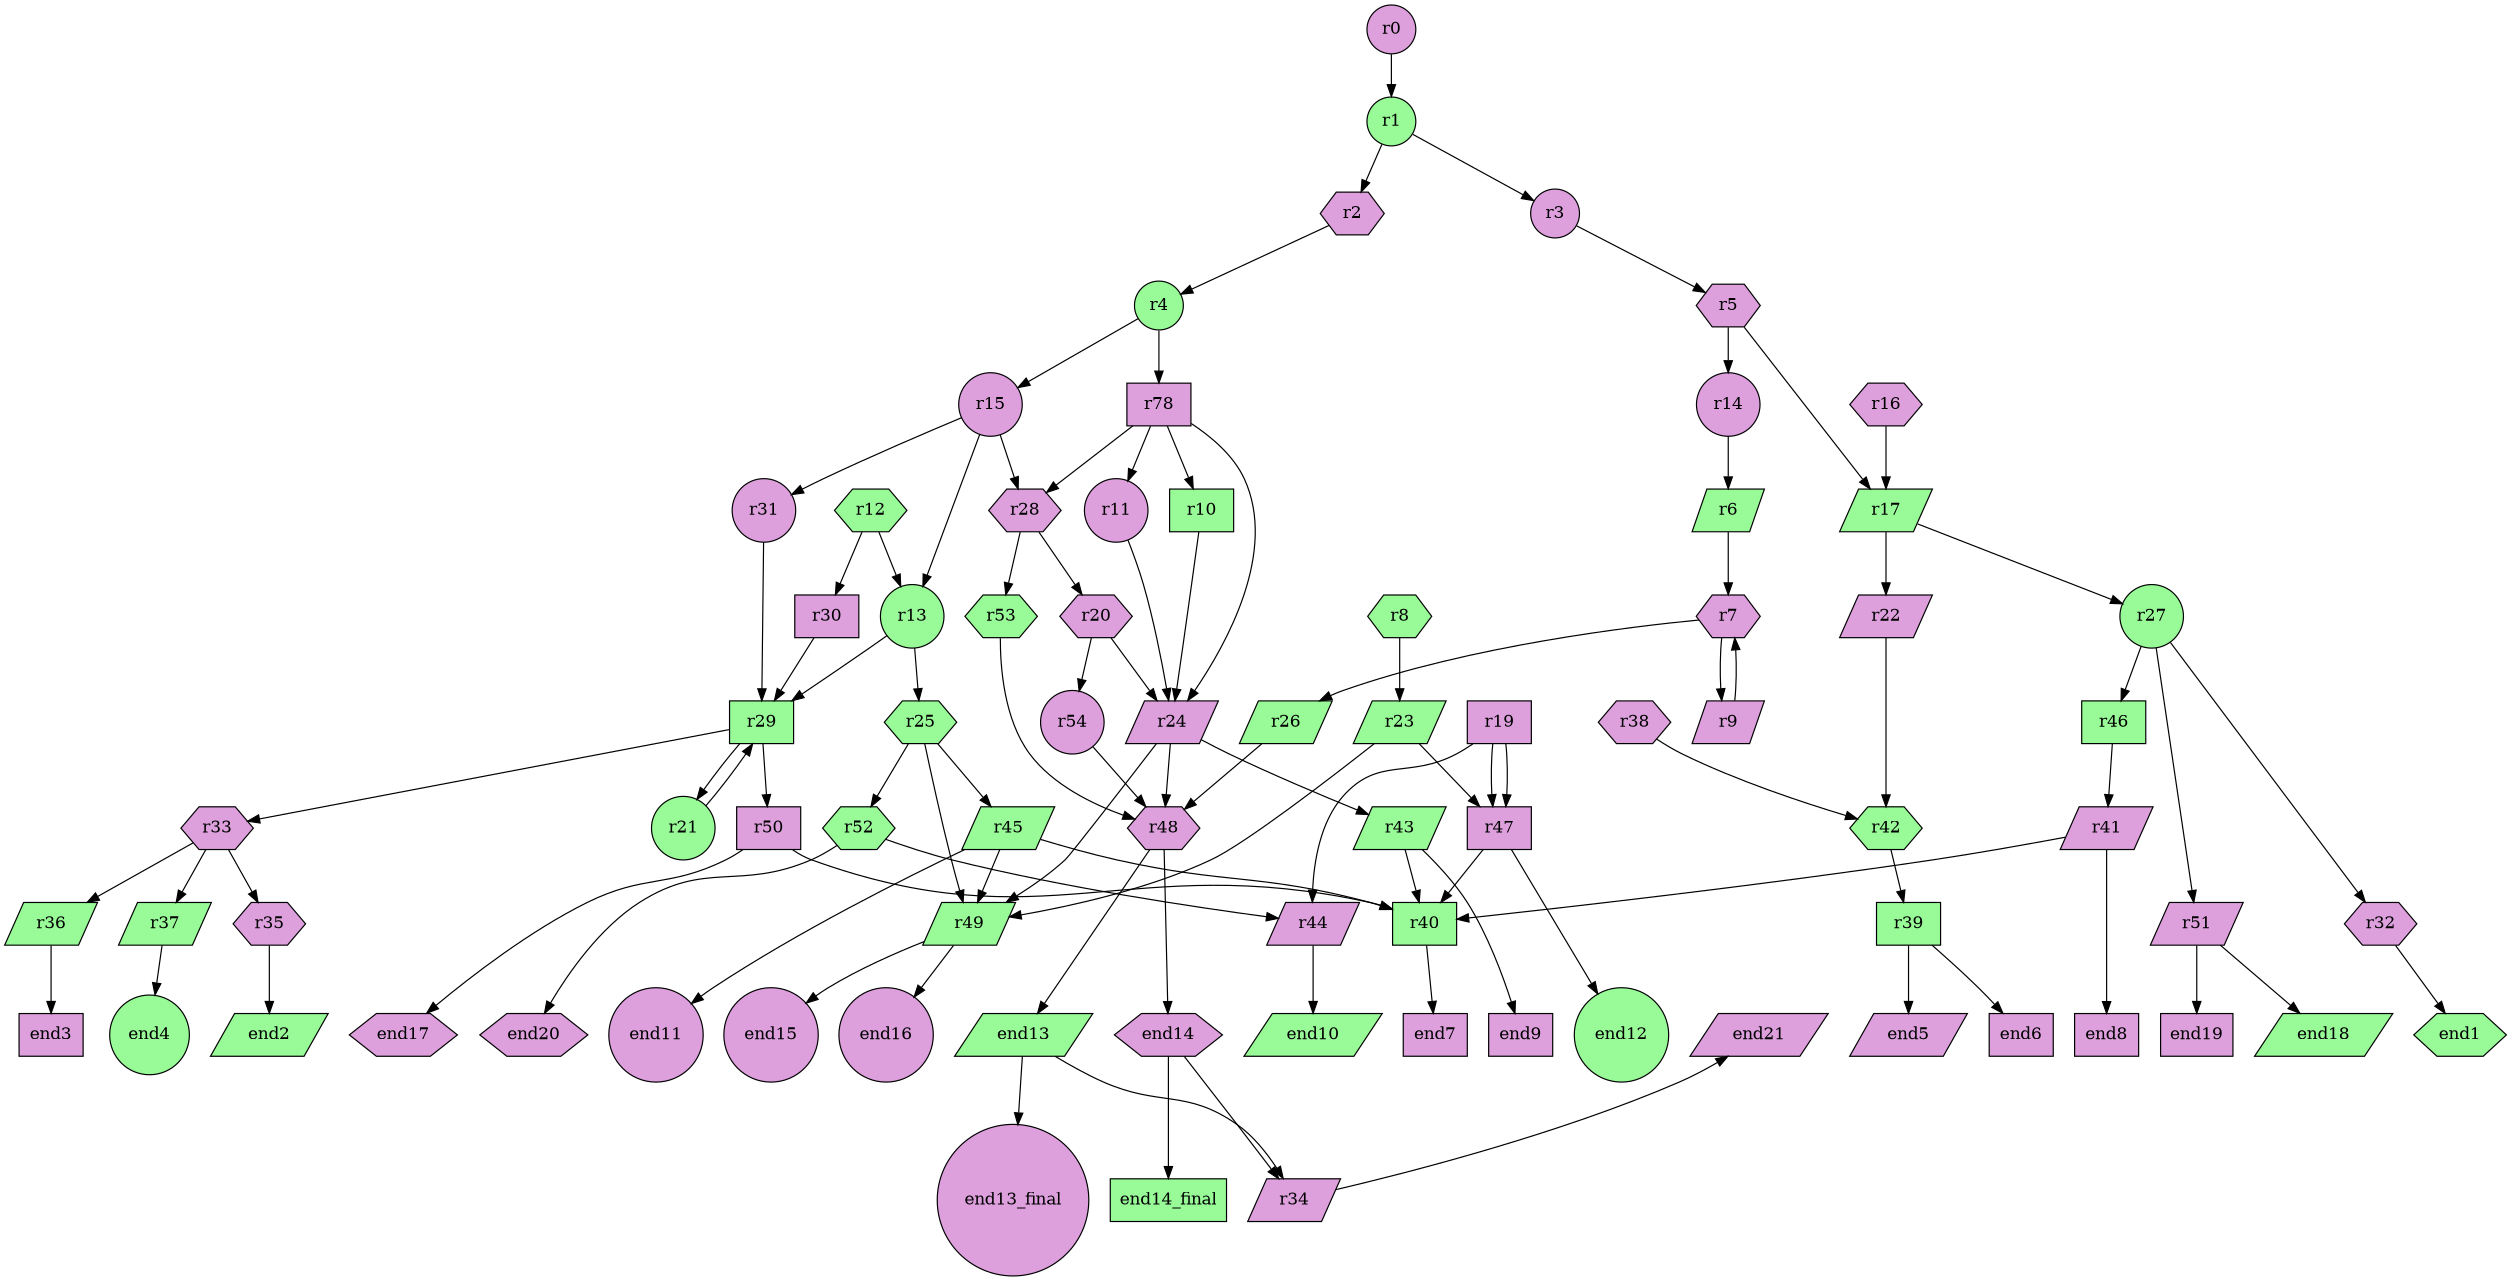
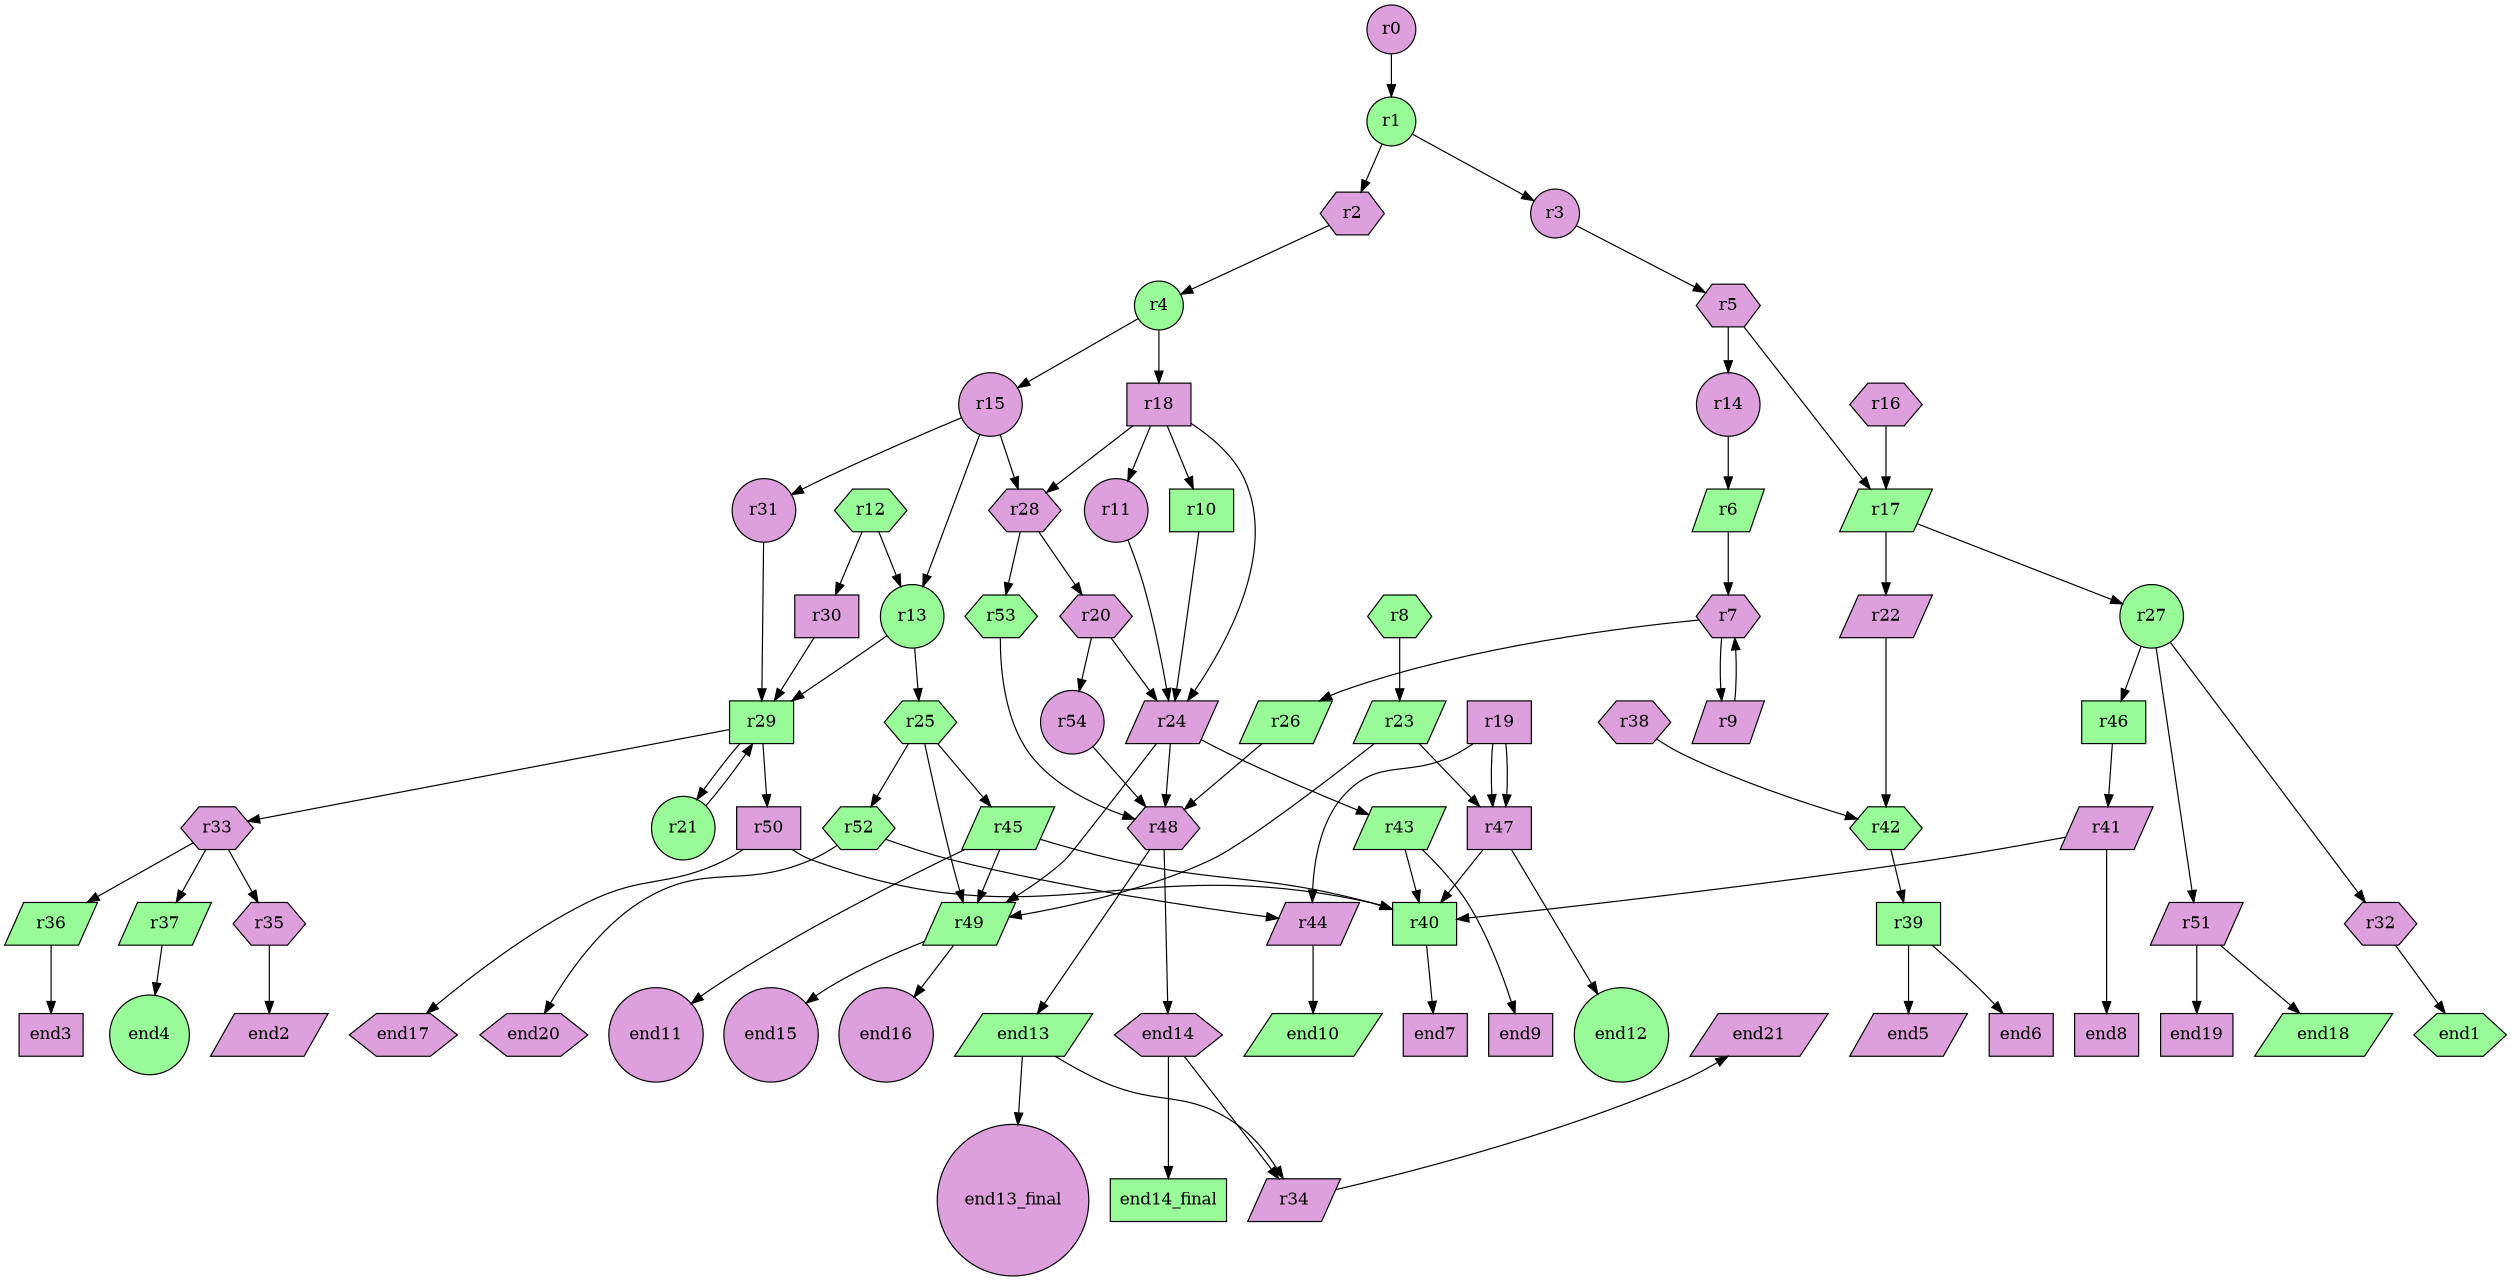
(1159, 404) -> (1159, 404)
(269, 1035) -> (269, 1035)
